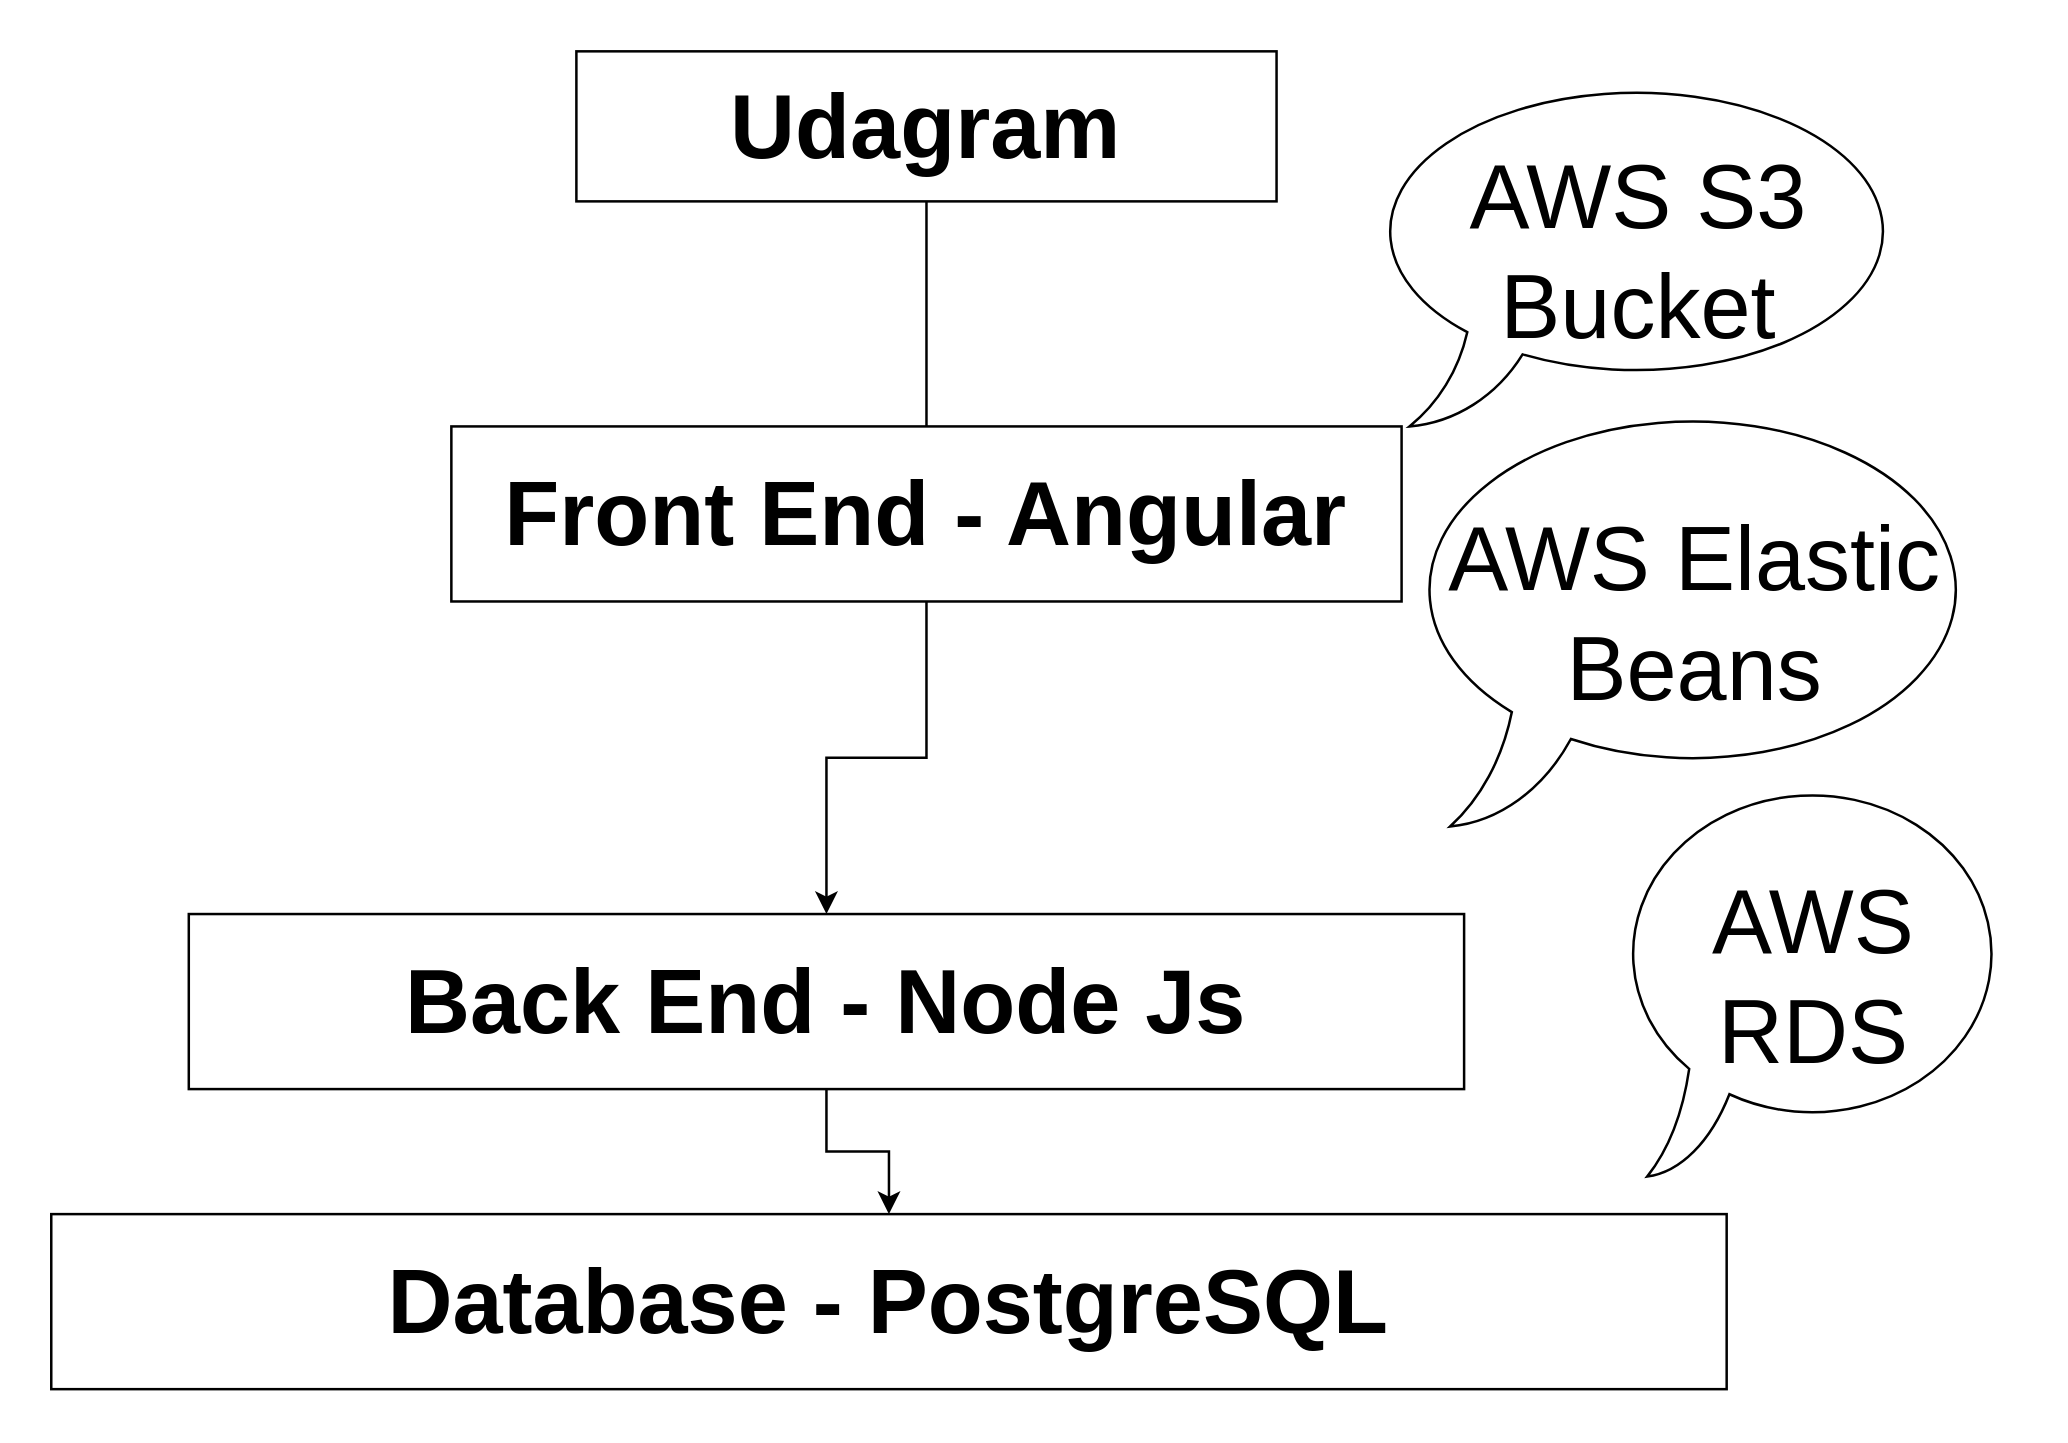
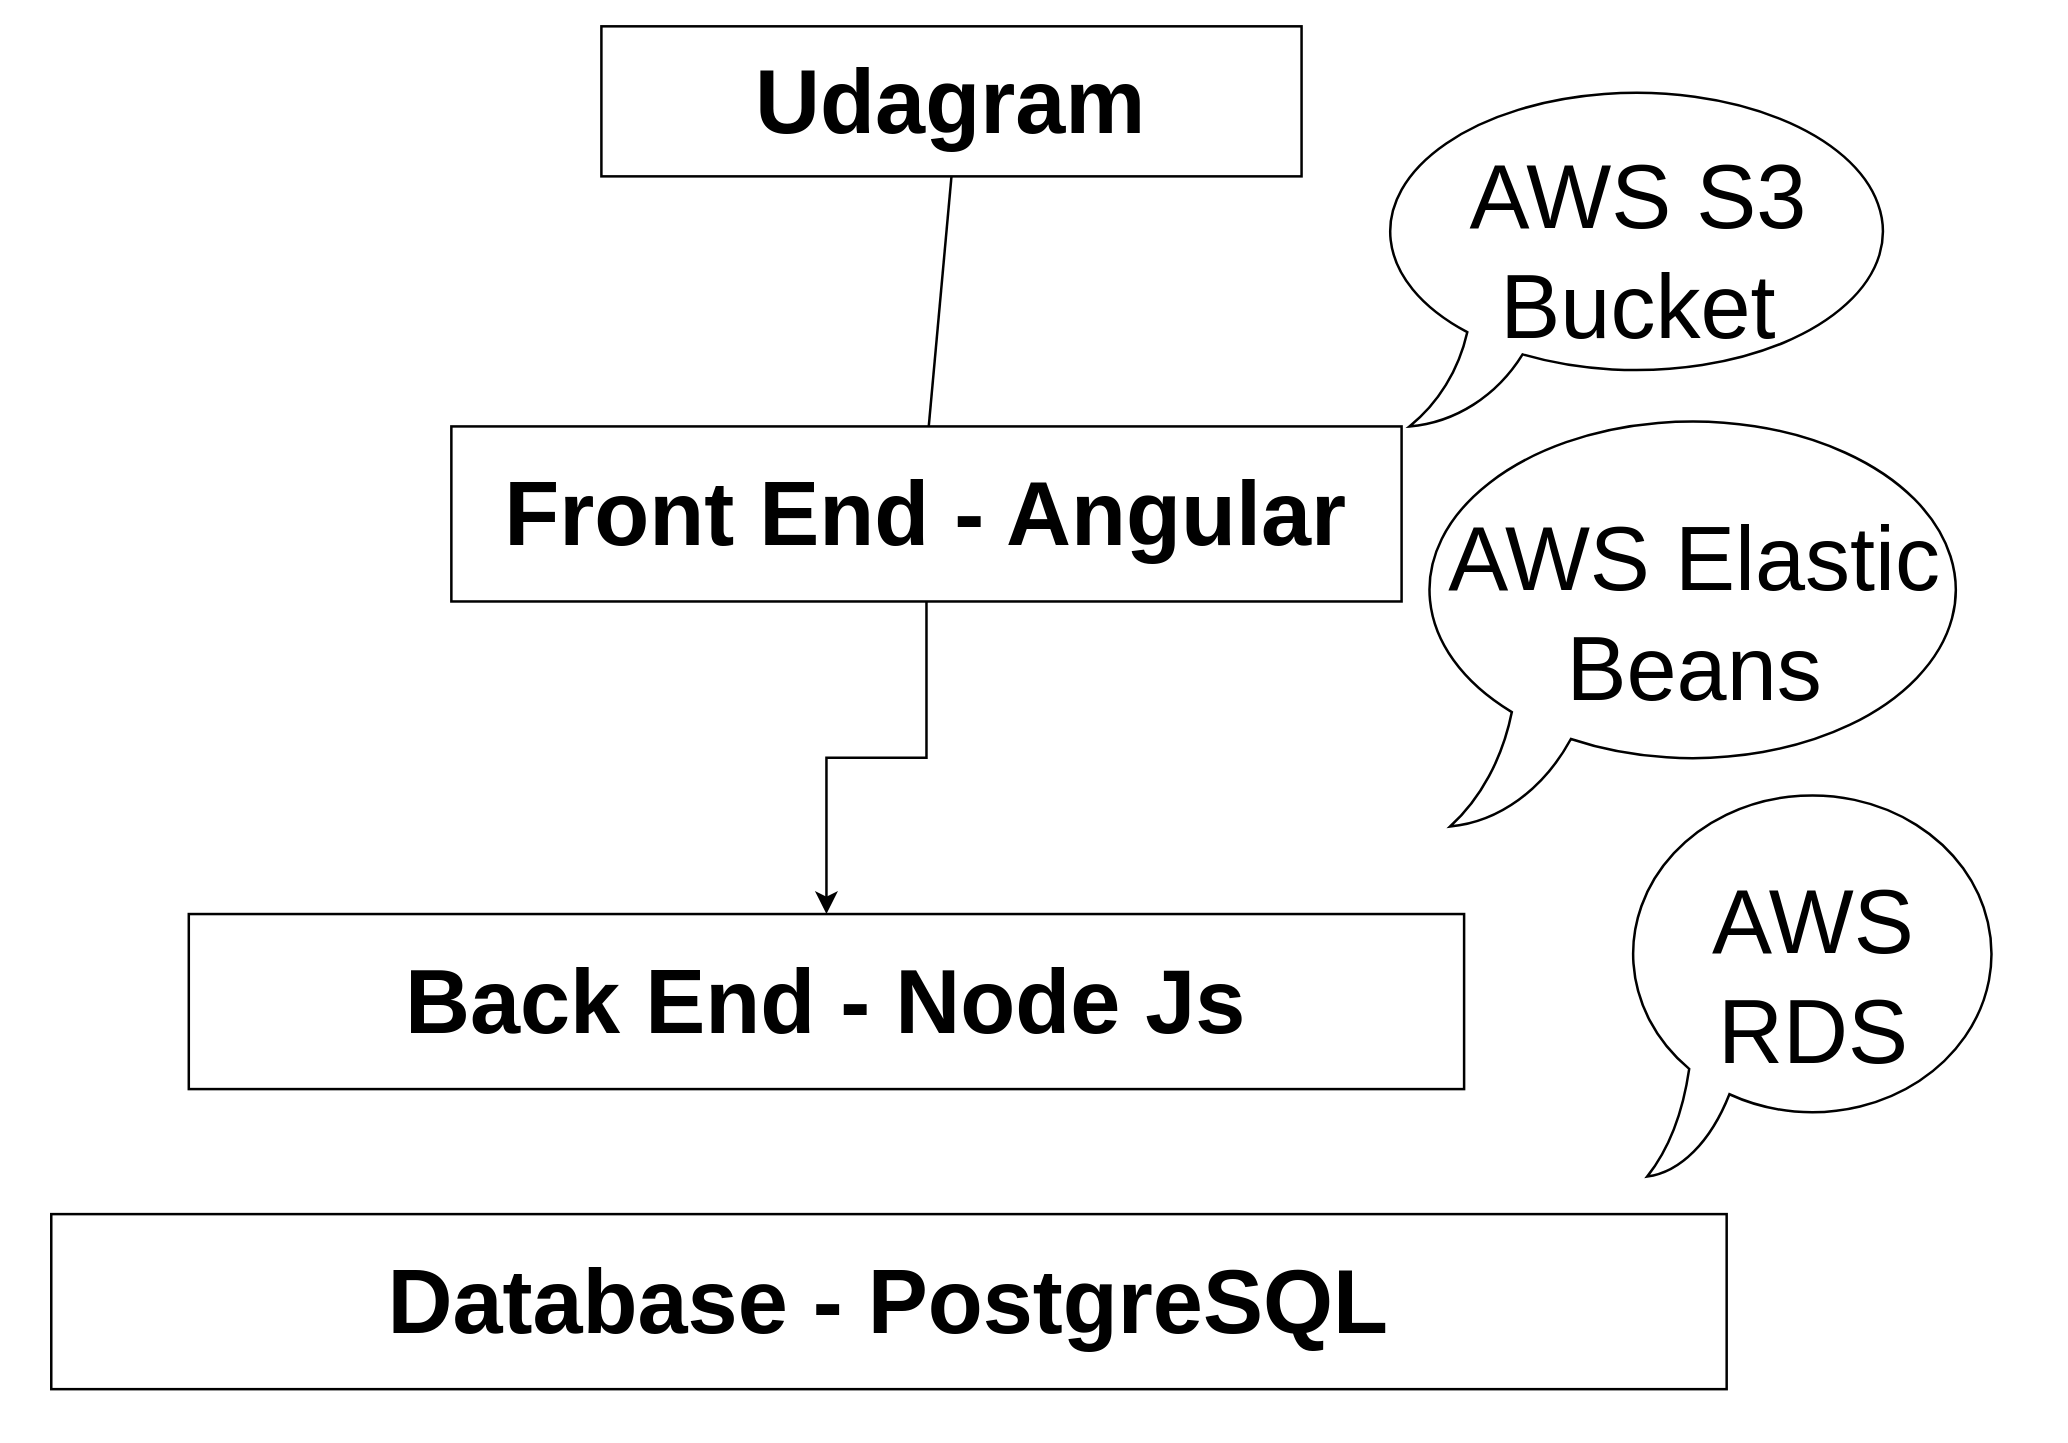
(926, 126) -> (951, 101)
(849, 1151) -> none
